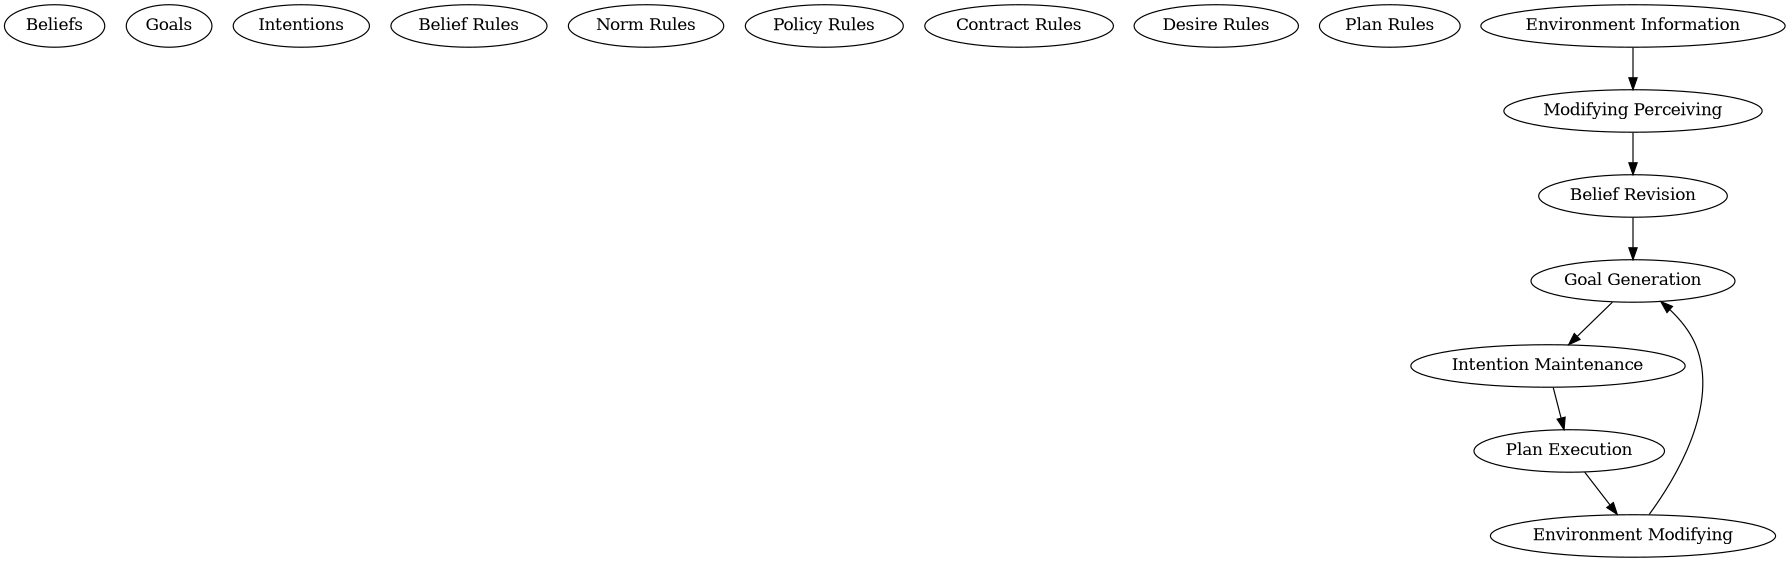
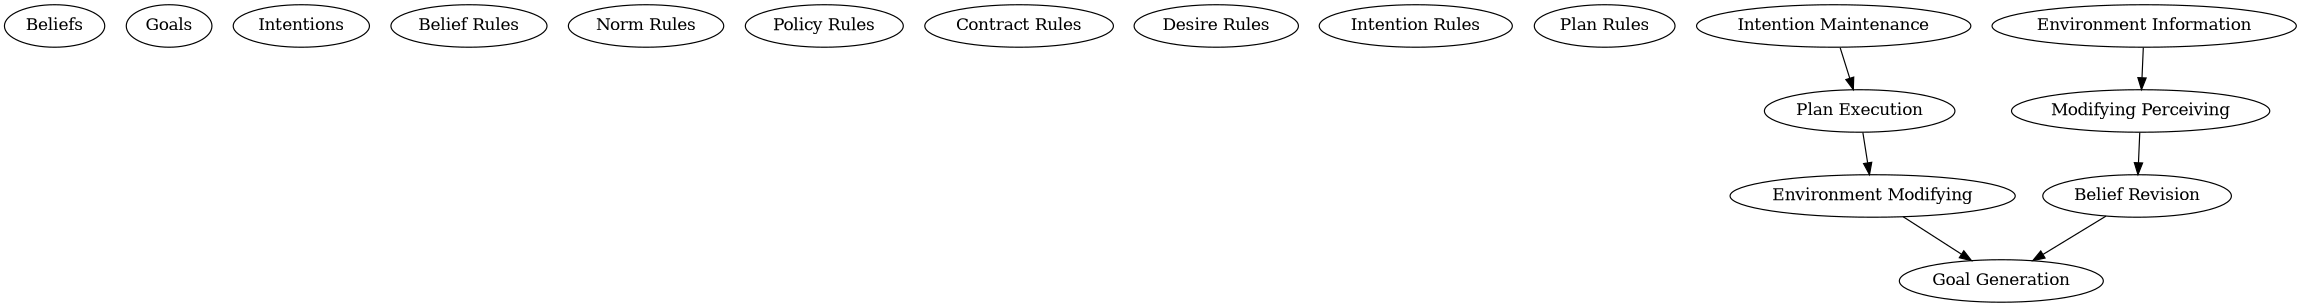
none -> (1416, 26)
(1595, 319) -> none
